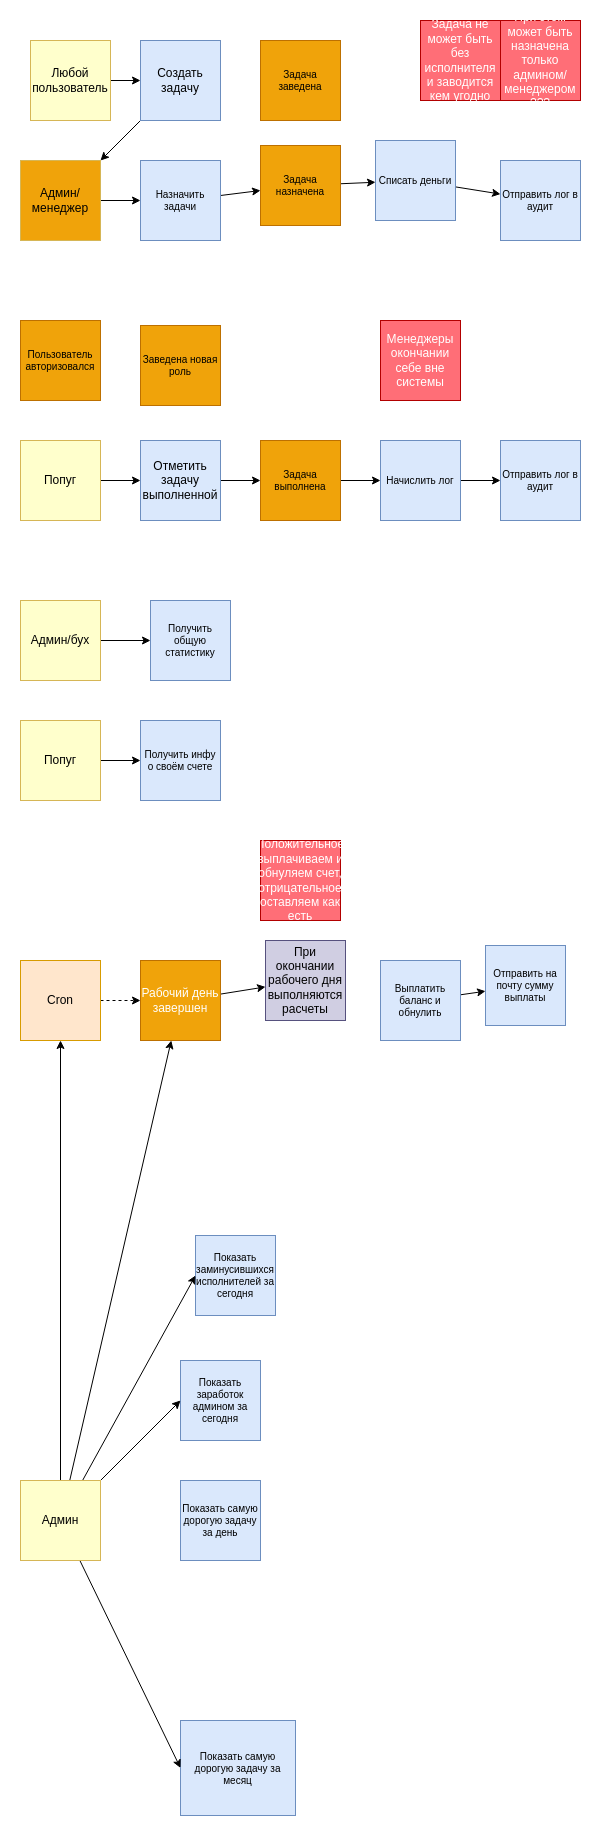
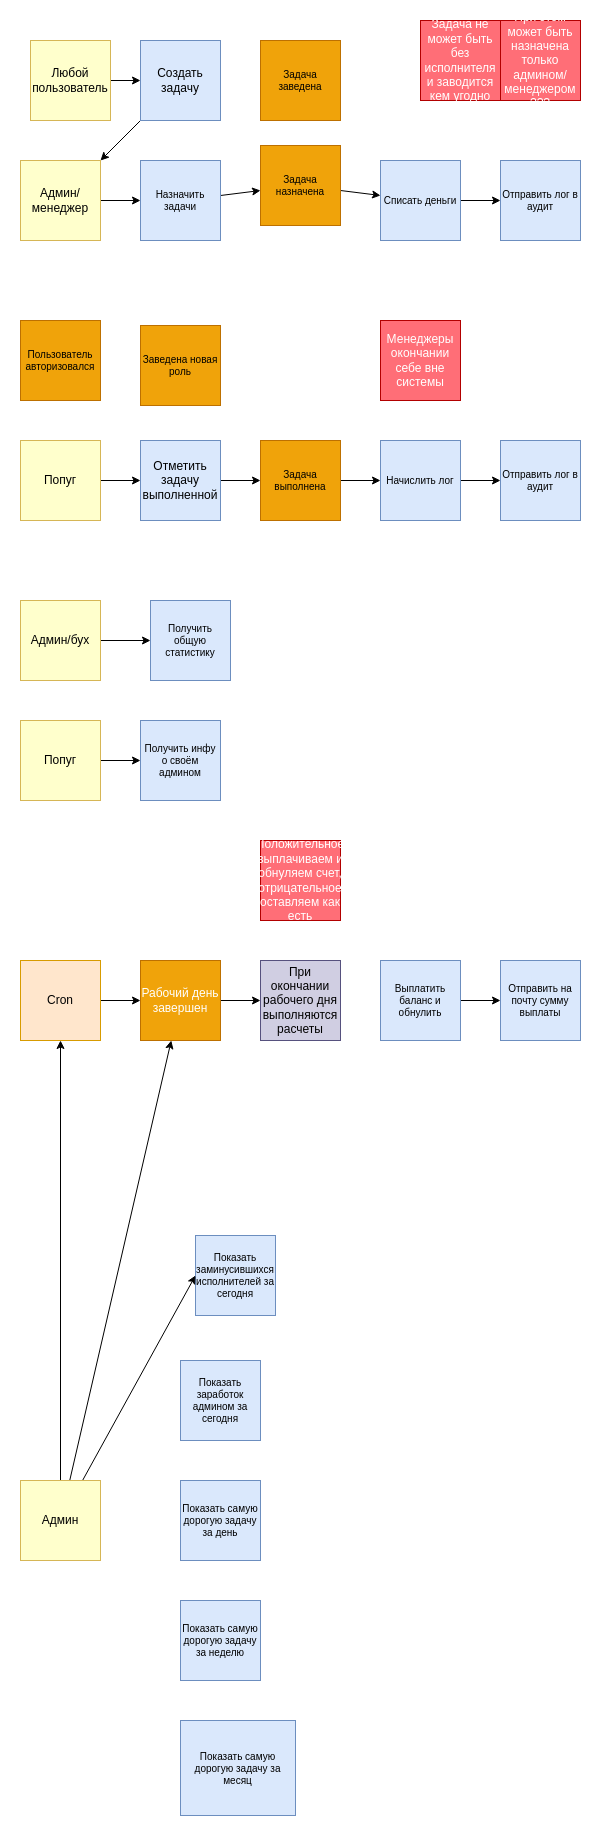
(416, 181) -> (421, 201)
(61, 201) -> (61, 201)
(181, 761) -> (181, 761)
(306, 981) -> (301, 1001)
(526, 986) -> (541, 1001)
(117, 1001) -> (117, 1001)
(138, 1443) -> none
none -> (221, 1641)
(129, 1661) -> none
